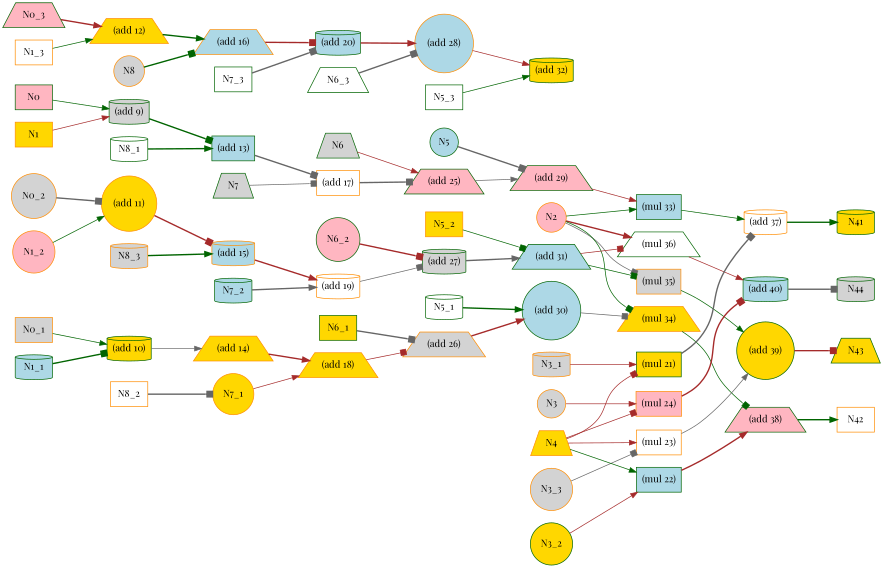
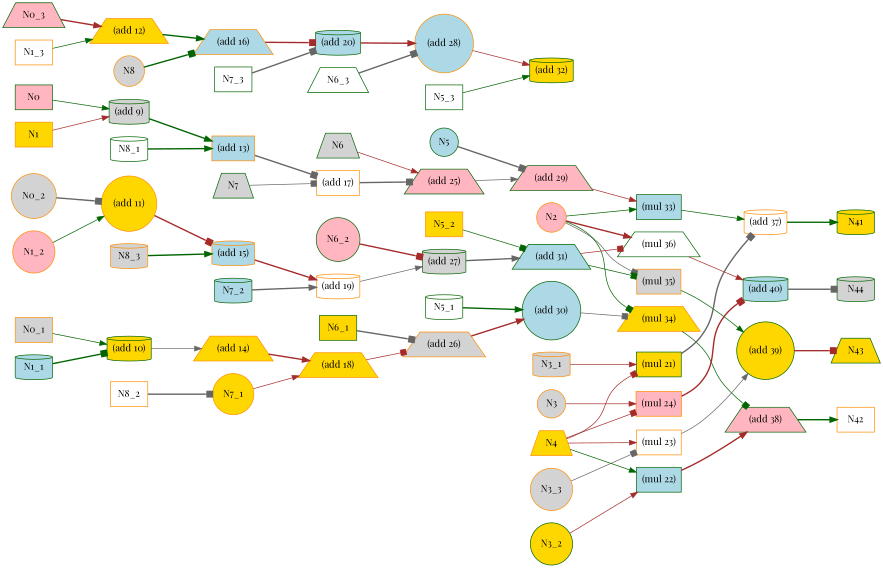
(177, 129) -> (177, 129)
(233, 148) -> (233, 148)
(388, 275) -> (388, 275)
